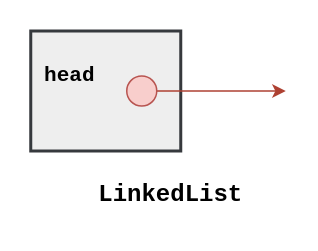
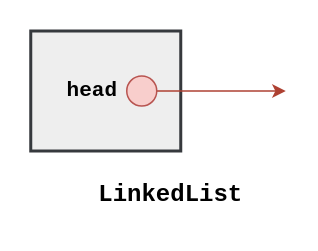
(68, 76) -> (91, 91)
